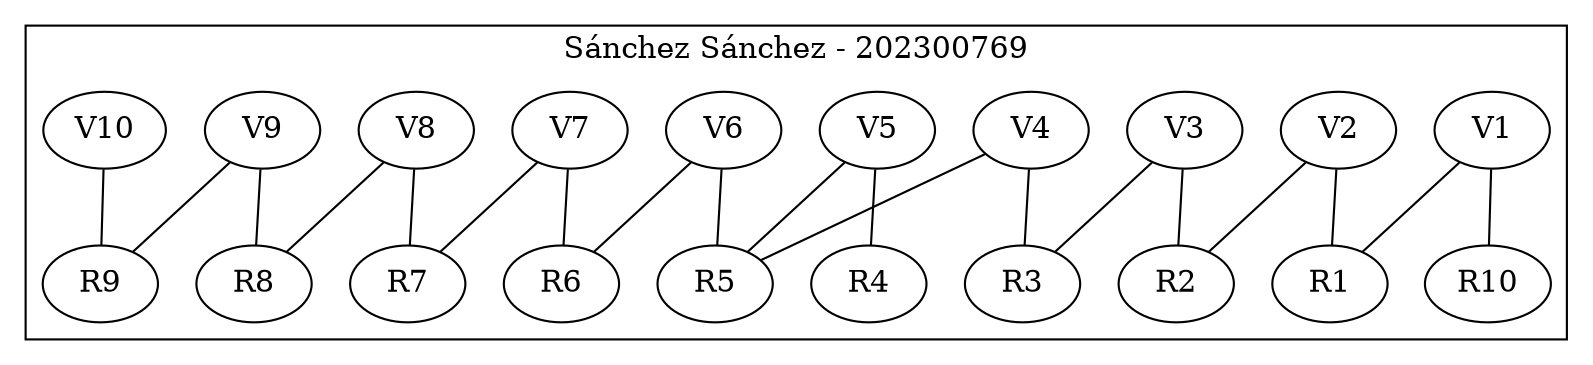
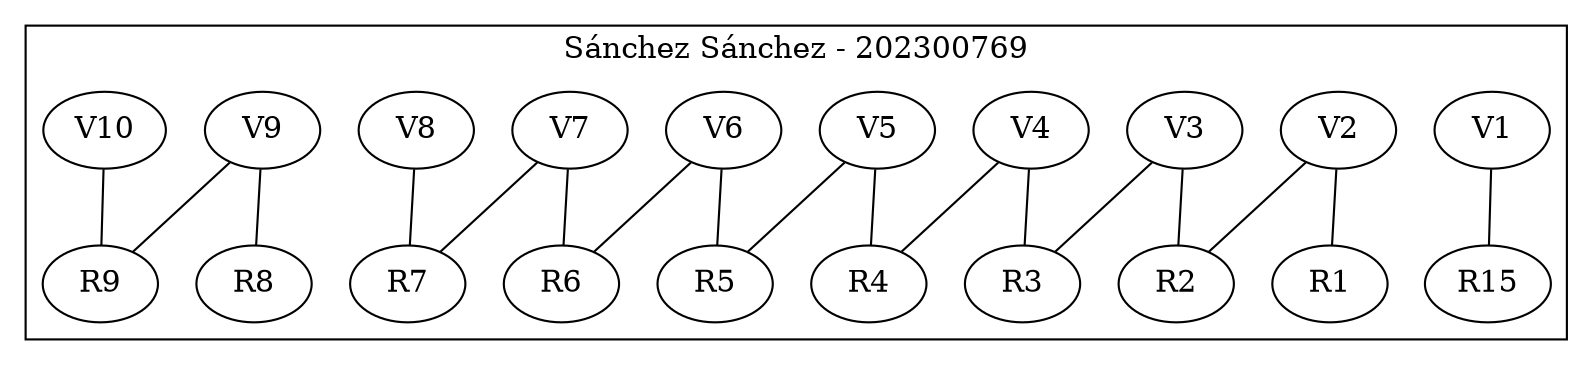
(890, 199) -> (950, 207)
(335, 207) -> none
(1411, 207) -> none
(1488, 284) -> (1488, 284)
